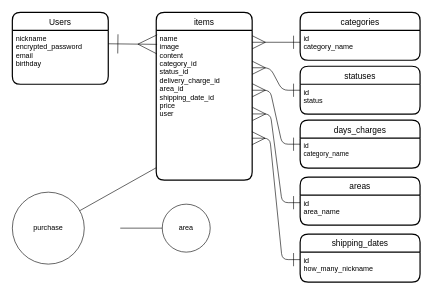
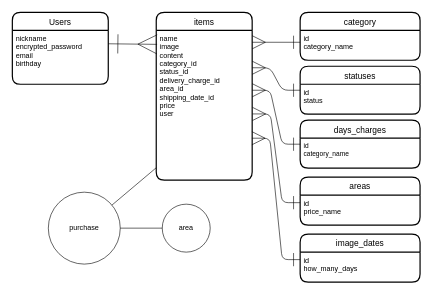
(360, 22) -> (360, 22)
(307, 203) -> (307, 203)
(48, 228) -> (84, 228)
(360, 244) -> (360, 244)
(307, 260) -> (307, 260)
